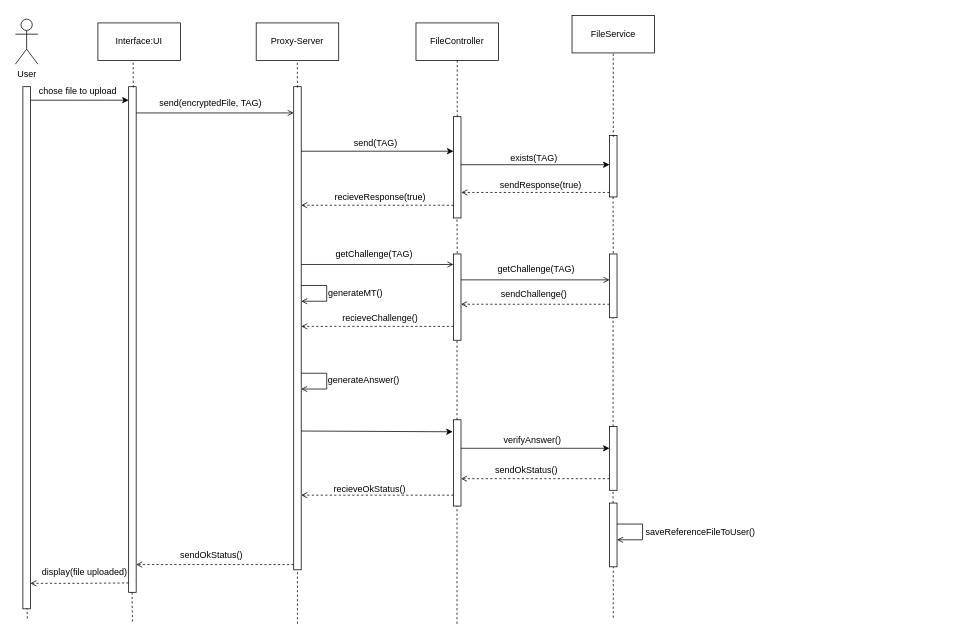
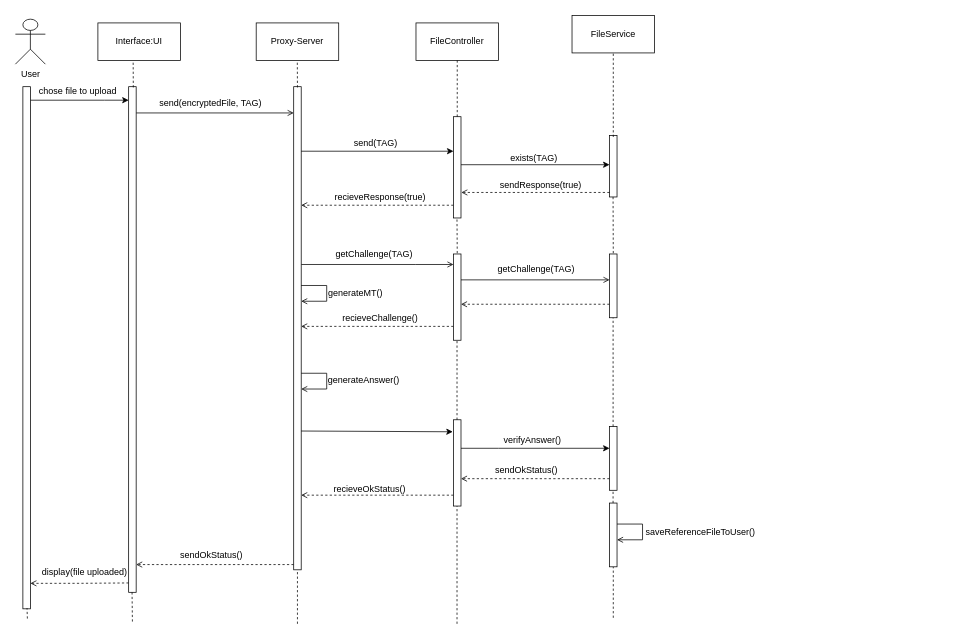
(27, 42) -> (30, 42)
(534, 294) -> none
